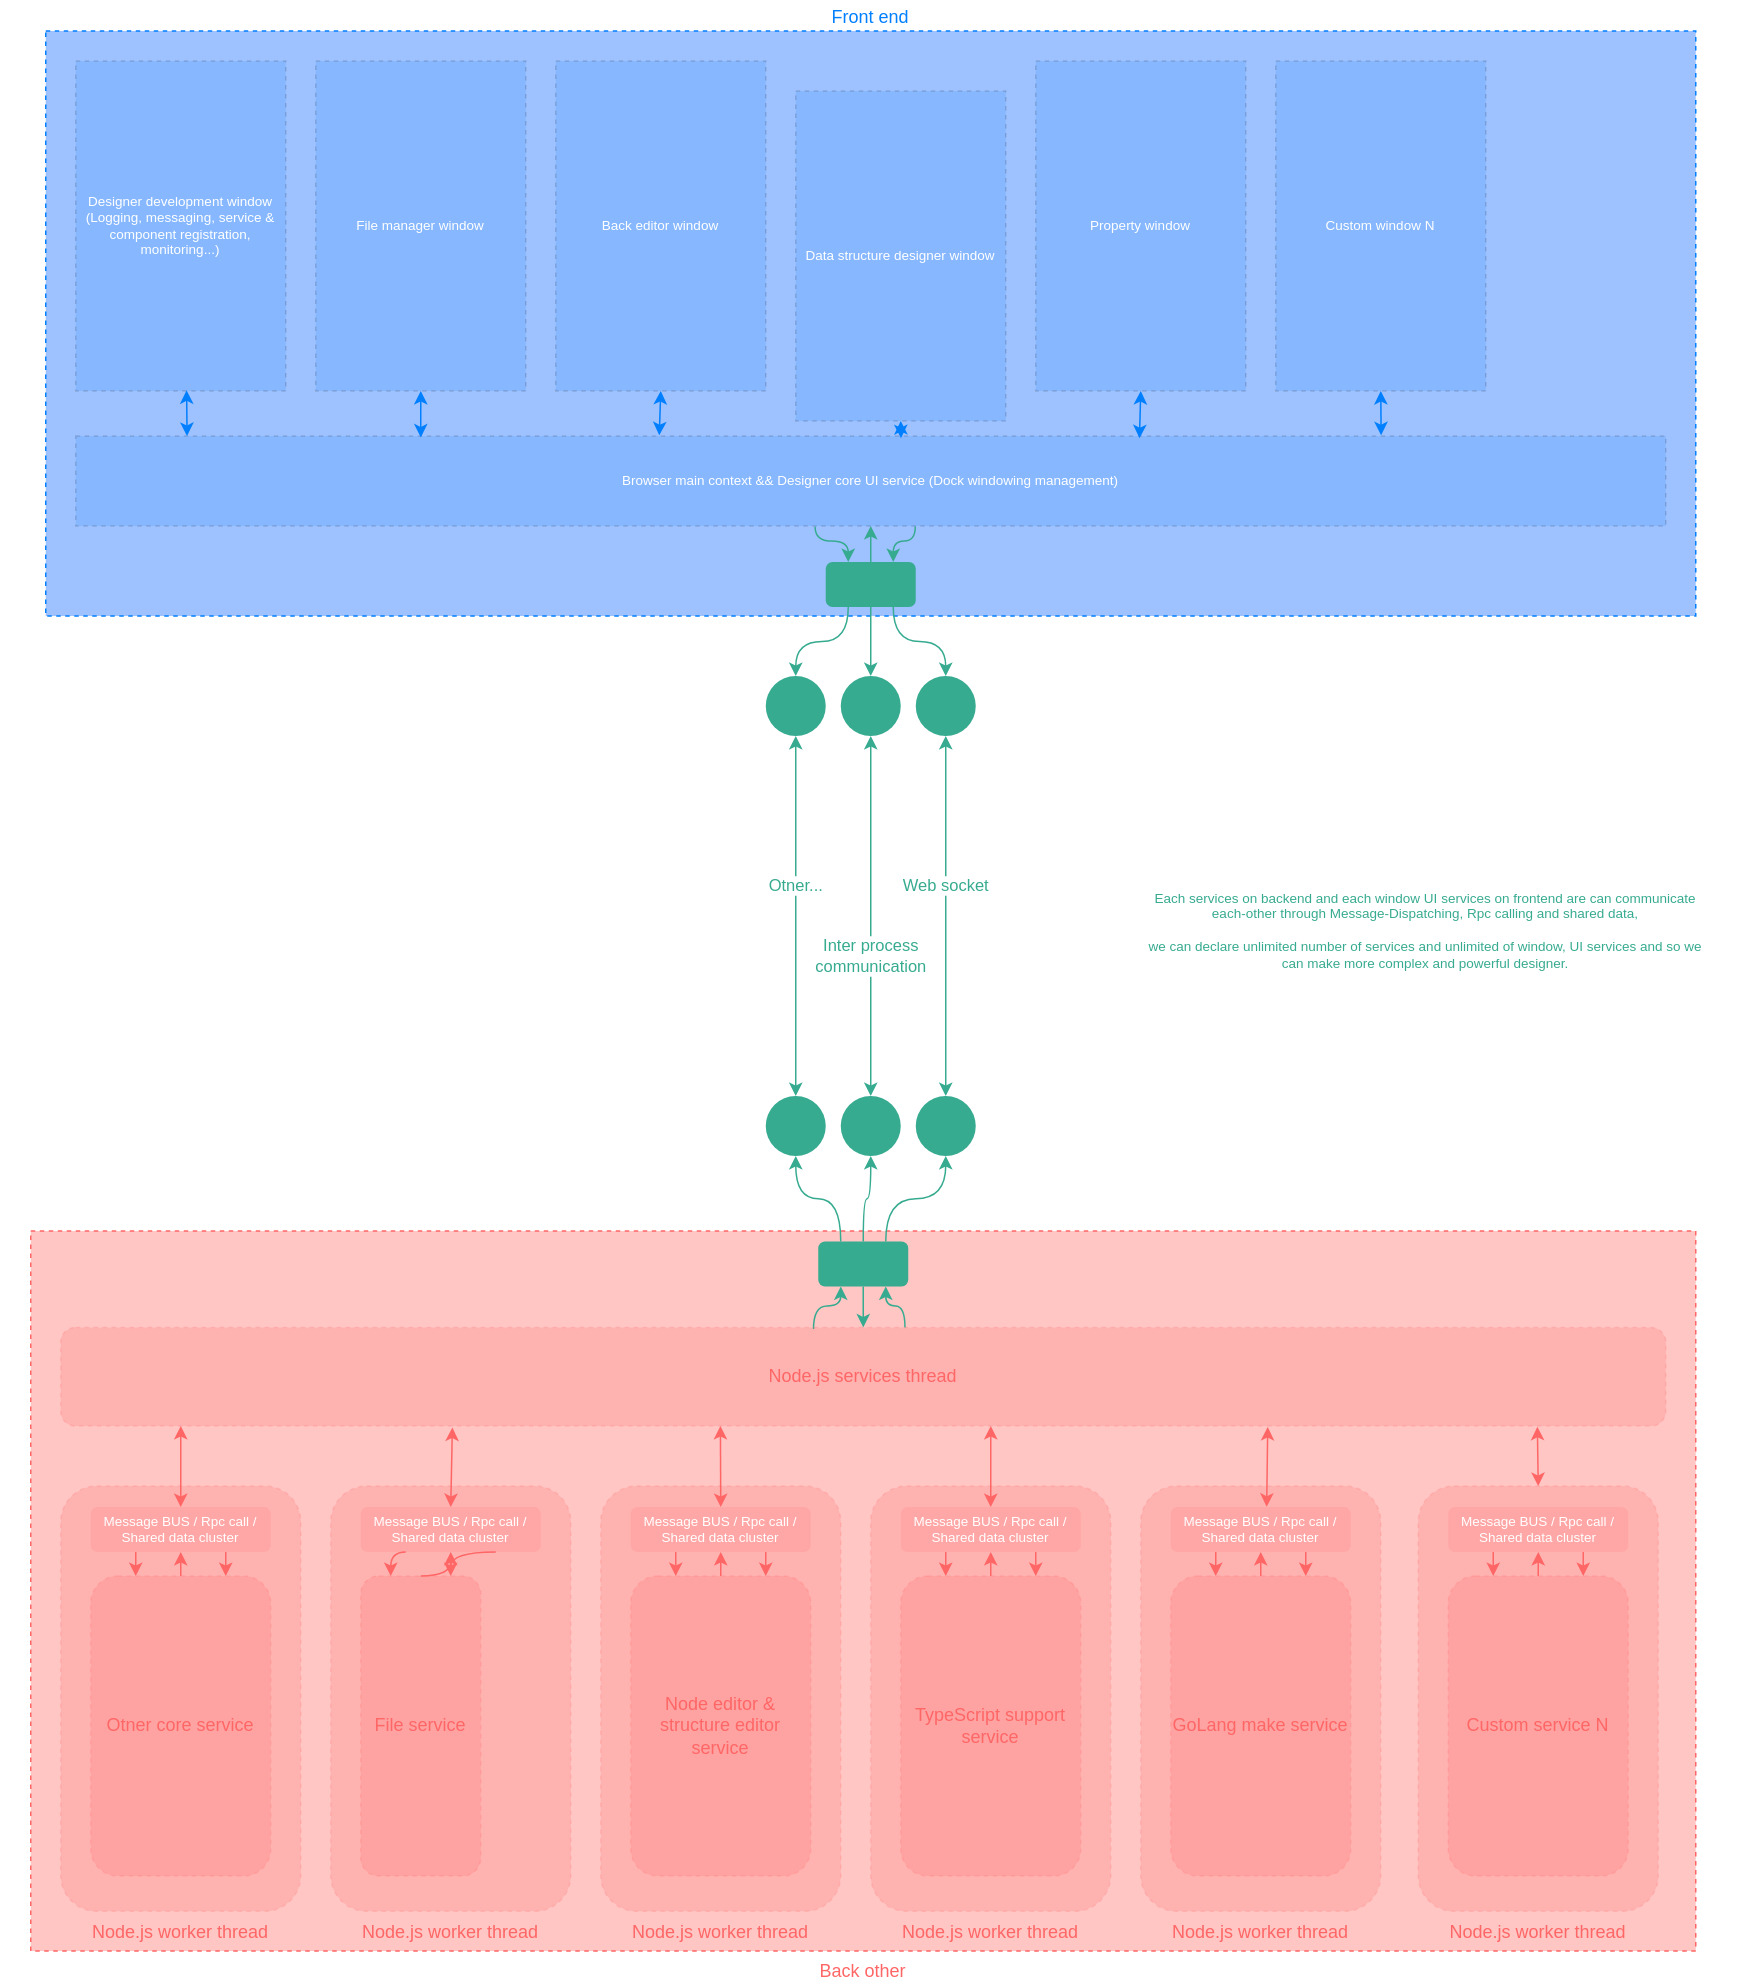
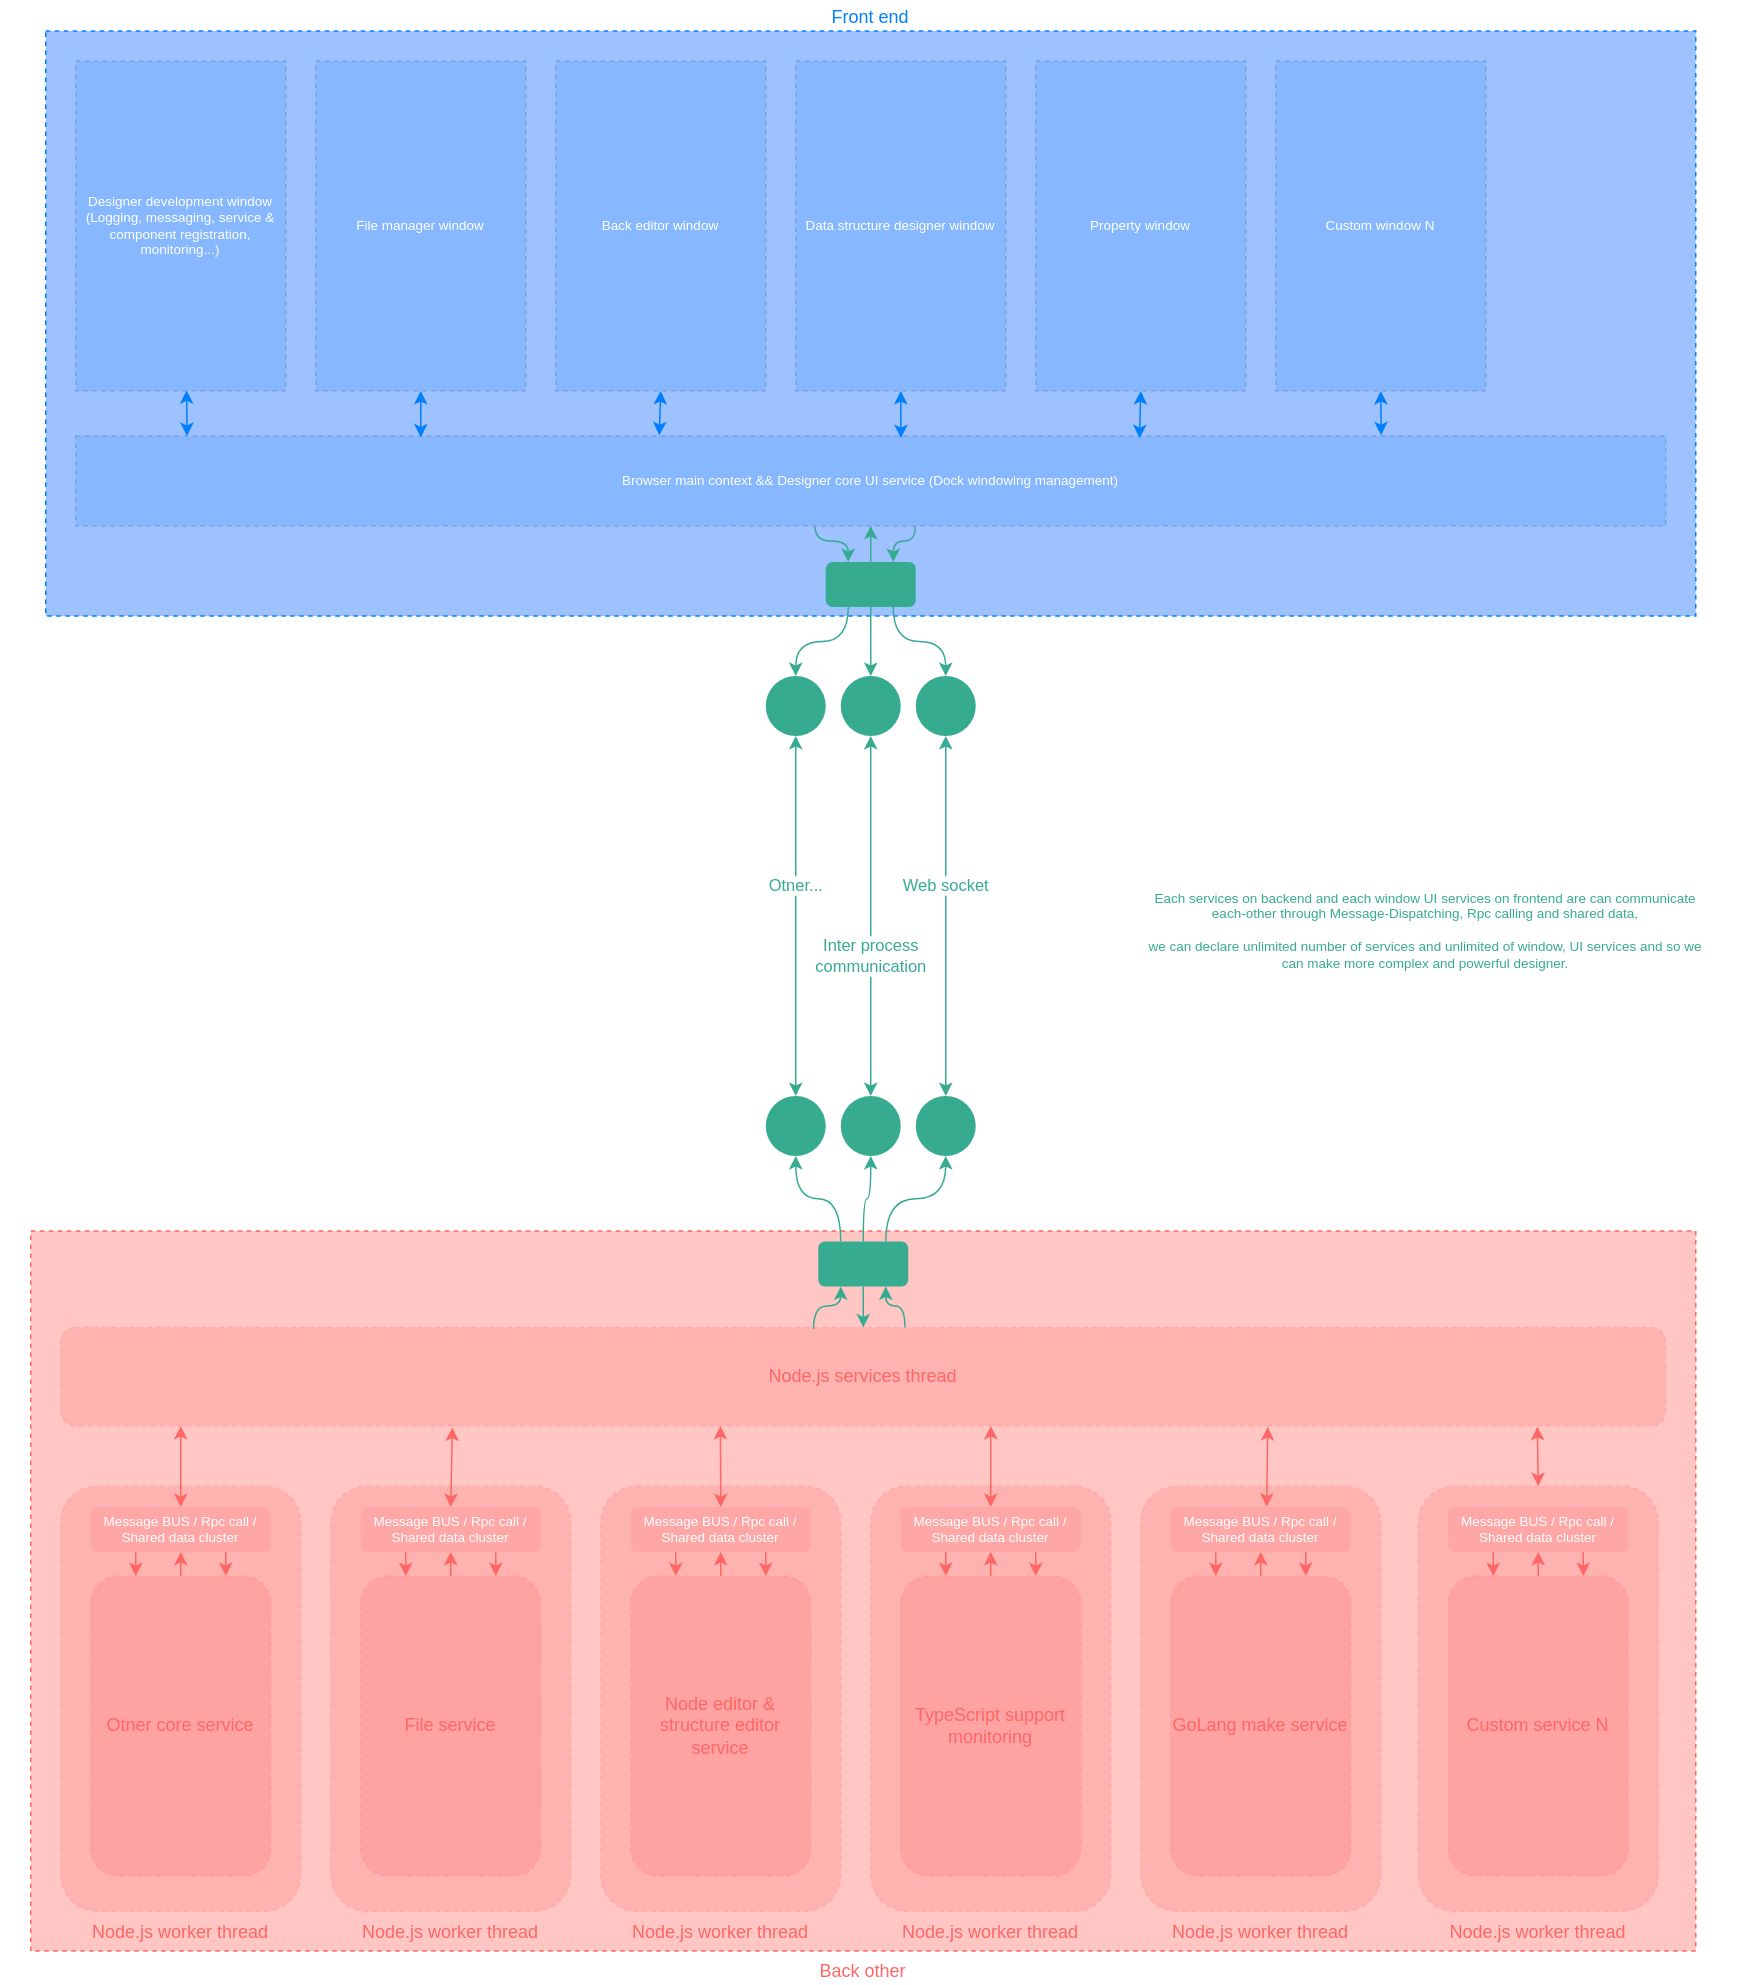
(901, 256) -> (901, 226)
(421, 1726) -> (451, 1726)
(991, 1726) -> (991, 1726)
